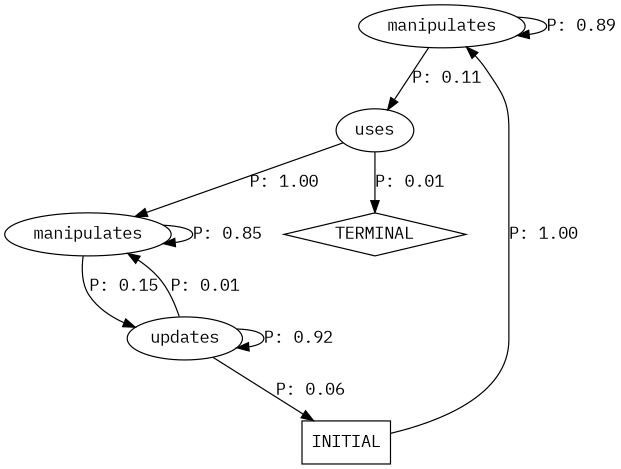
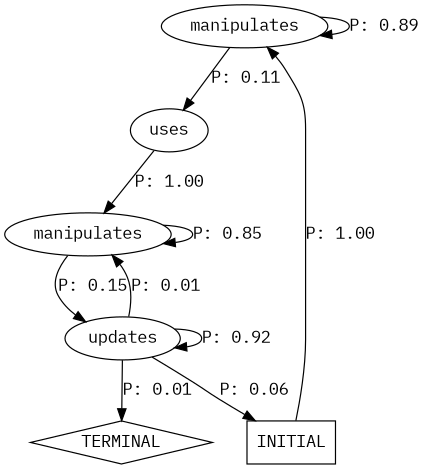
(375, 176) -> (122, 384)
